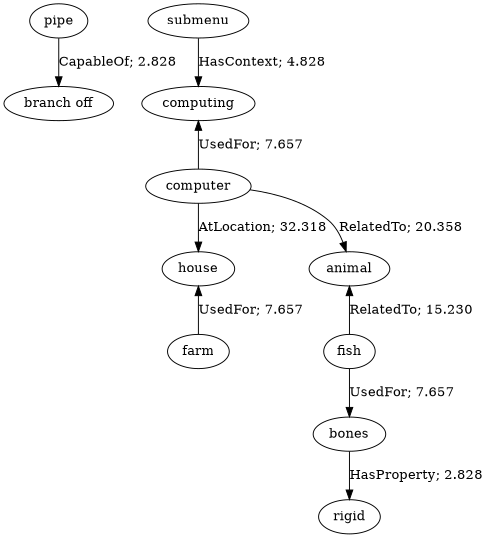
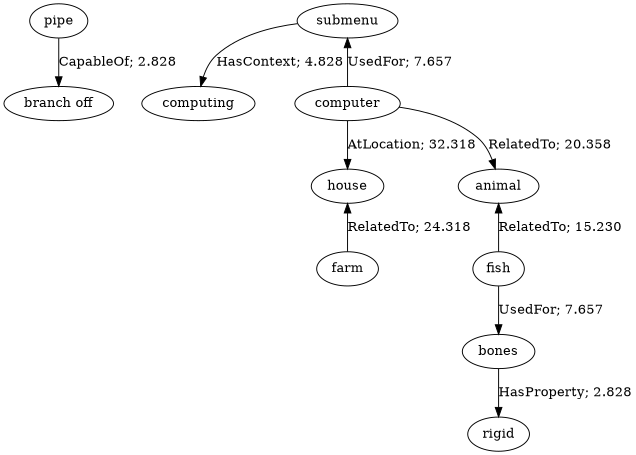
(198, 150) -> (348, 67)
(251, 310) -> (409, 228)
